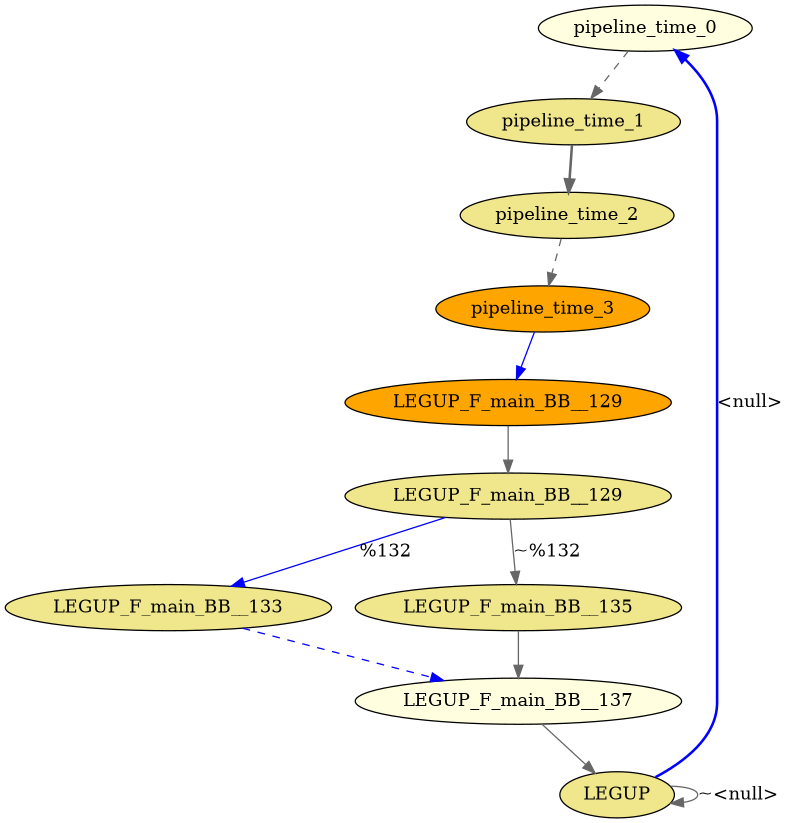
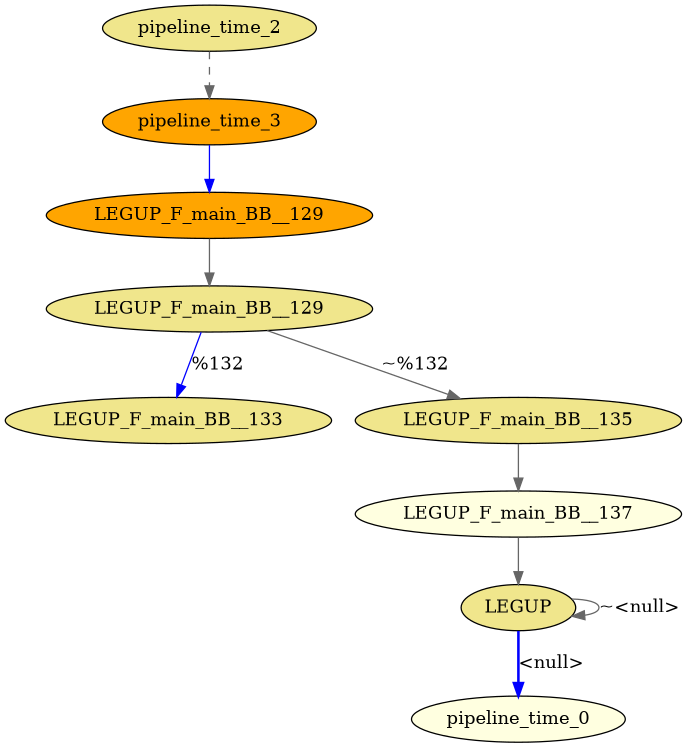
(574, 122) -> none
(337, 653) -> none
